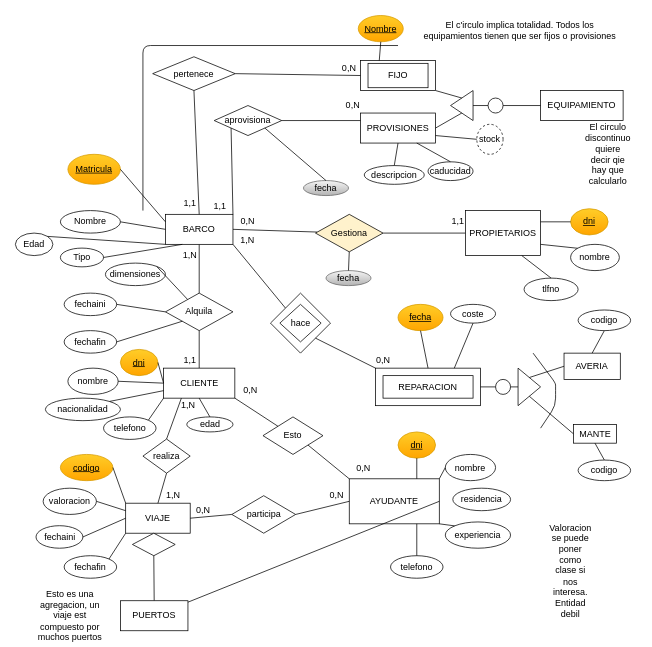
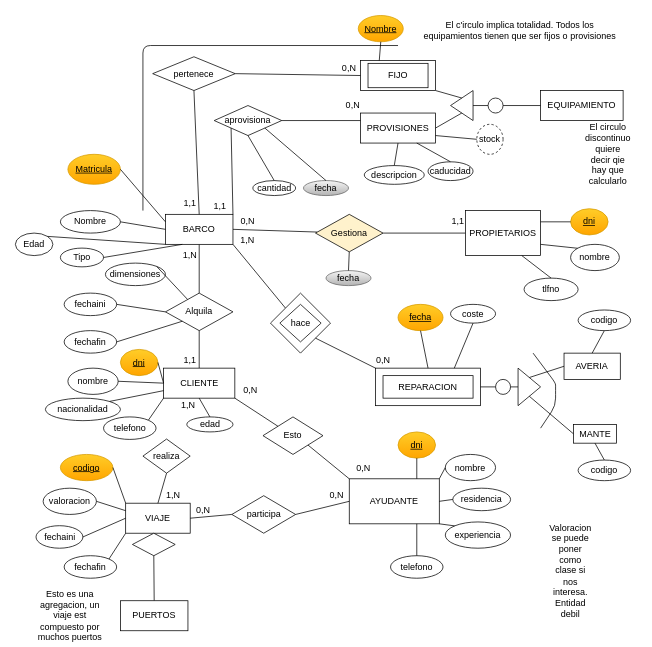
none -> (261, 158)
none -> (274, 188)
(174, 419) -> none
(314, 551) -> (445, 500)
